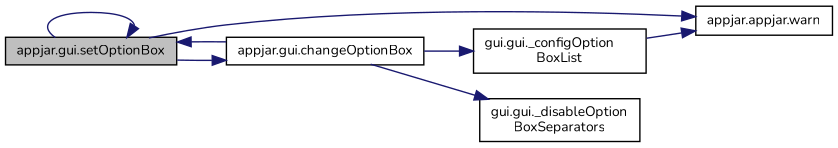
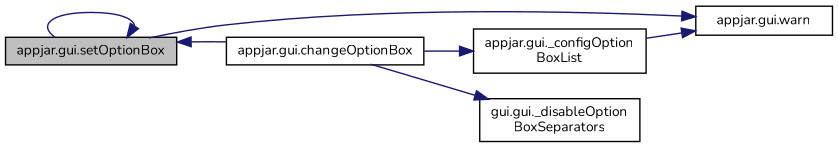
(764, 21) -> (764, 21)
(560, 51) -> (560, 51)
(195, 60) -> none
